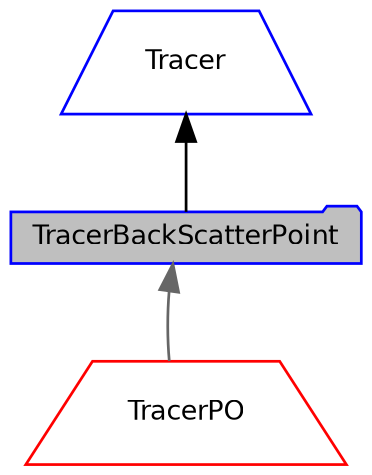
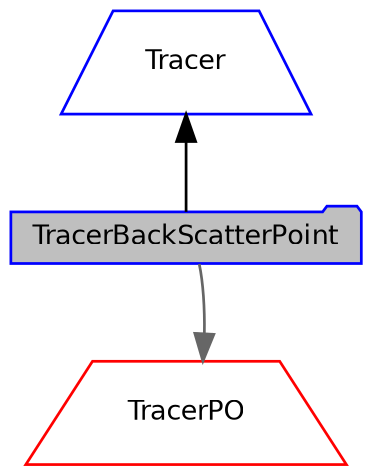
(168, 326) -> (204, 299)
